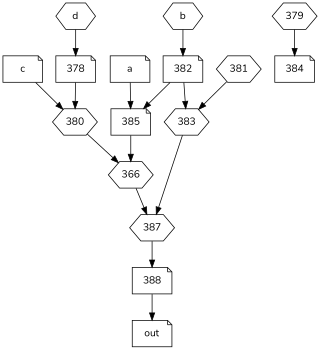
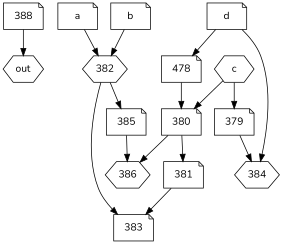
(76, 16) -> (227, 16)
(183, 16) -> (131, 16)
(295, 16) -> (234, 122)
(23, 69) -> (234, 69)
(76, 69) -> (181, 69)
(183, 69) -> (105, 69)
(239, 69) -> (184, 175)
(295, 69) -> (257, 175)
none -> (267, 89)
(130, 92) -> (90, 39)
none -> (234, 92)
(75, 122) -> (181, 122)
(187, 122) -> (134, 228)
none -> (182, 145)
(131, 175) -> (128, 175)
(152, 228) -> none
(152, 334) -> (23, 69)
